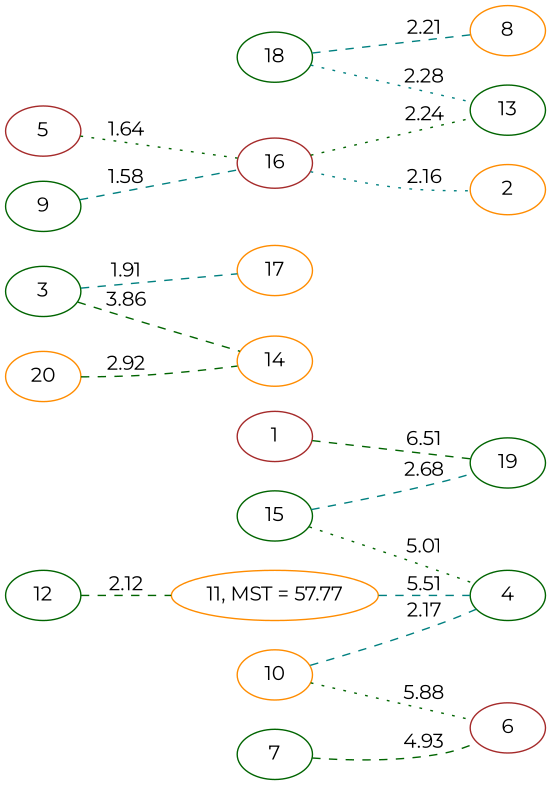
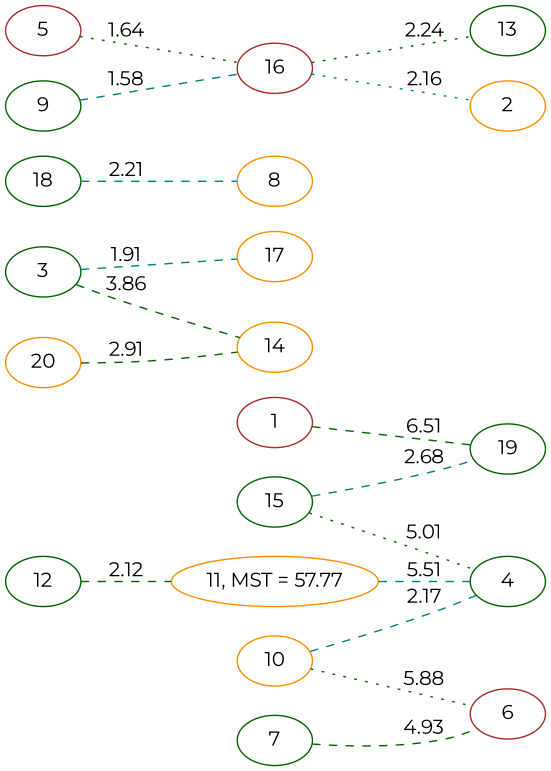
(391, 84) -> none
(126, 365) -> (126, 351)
